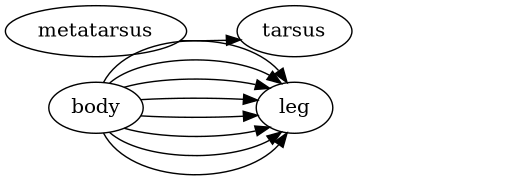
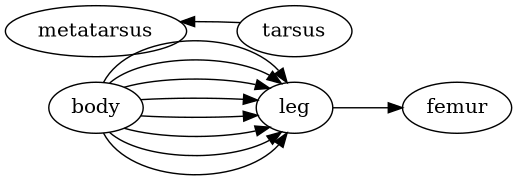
(203, 41) -> (218, 22)
none -> (457, 108)
